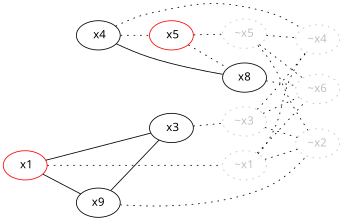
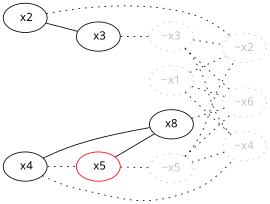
(208, 56) -> (135, 145)
(25, 165) -> none
(98, 203) -> (25, 18)
